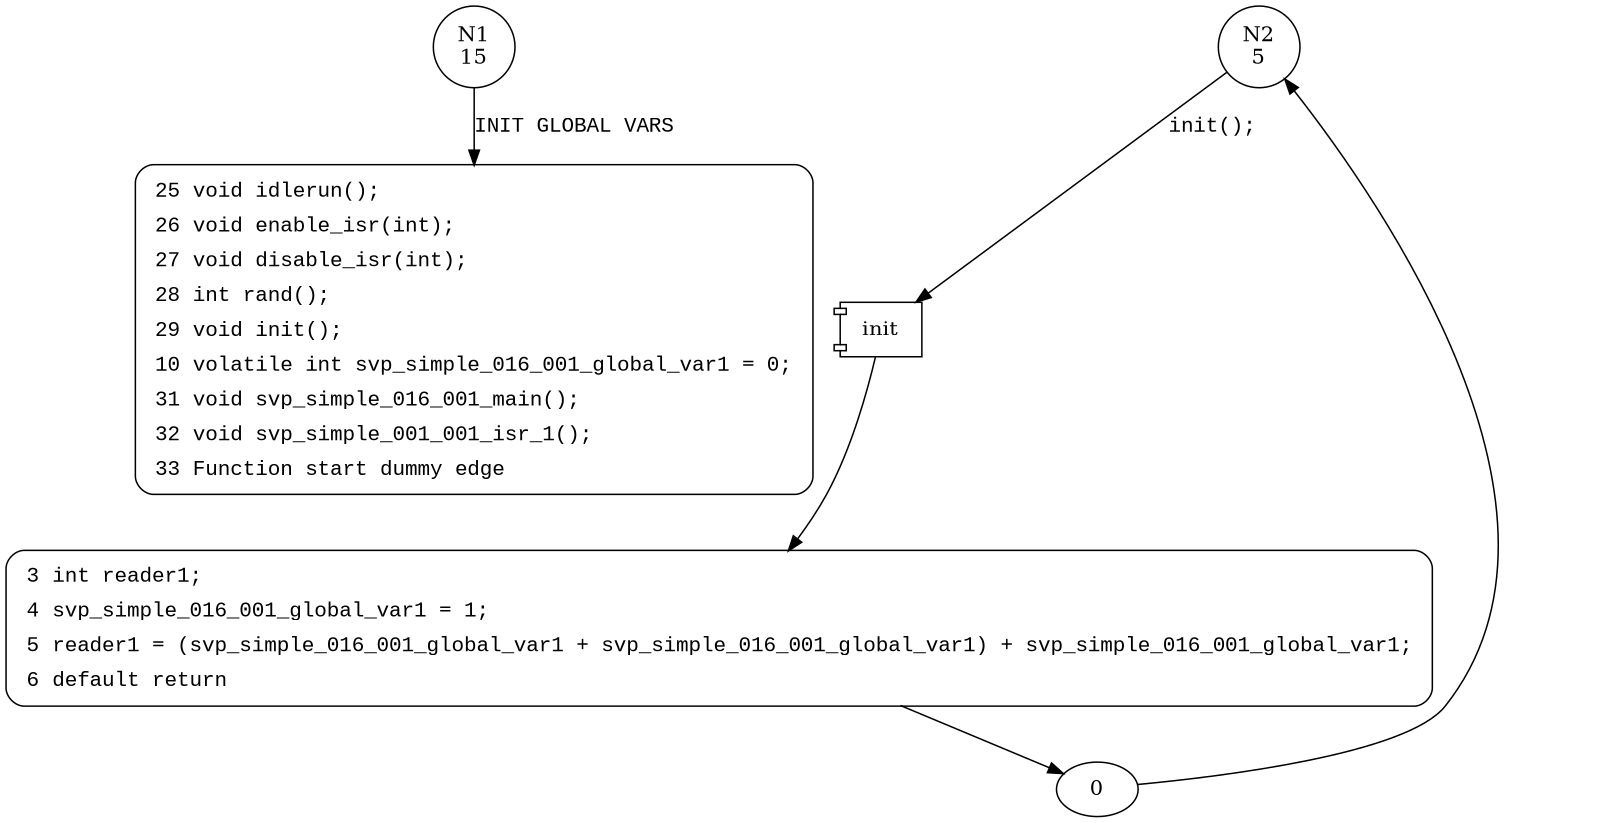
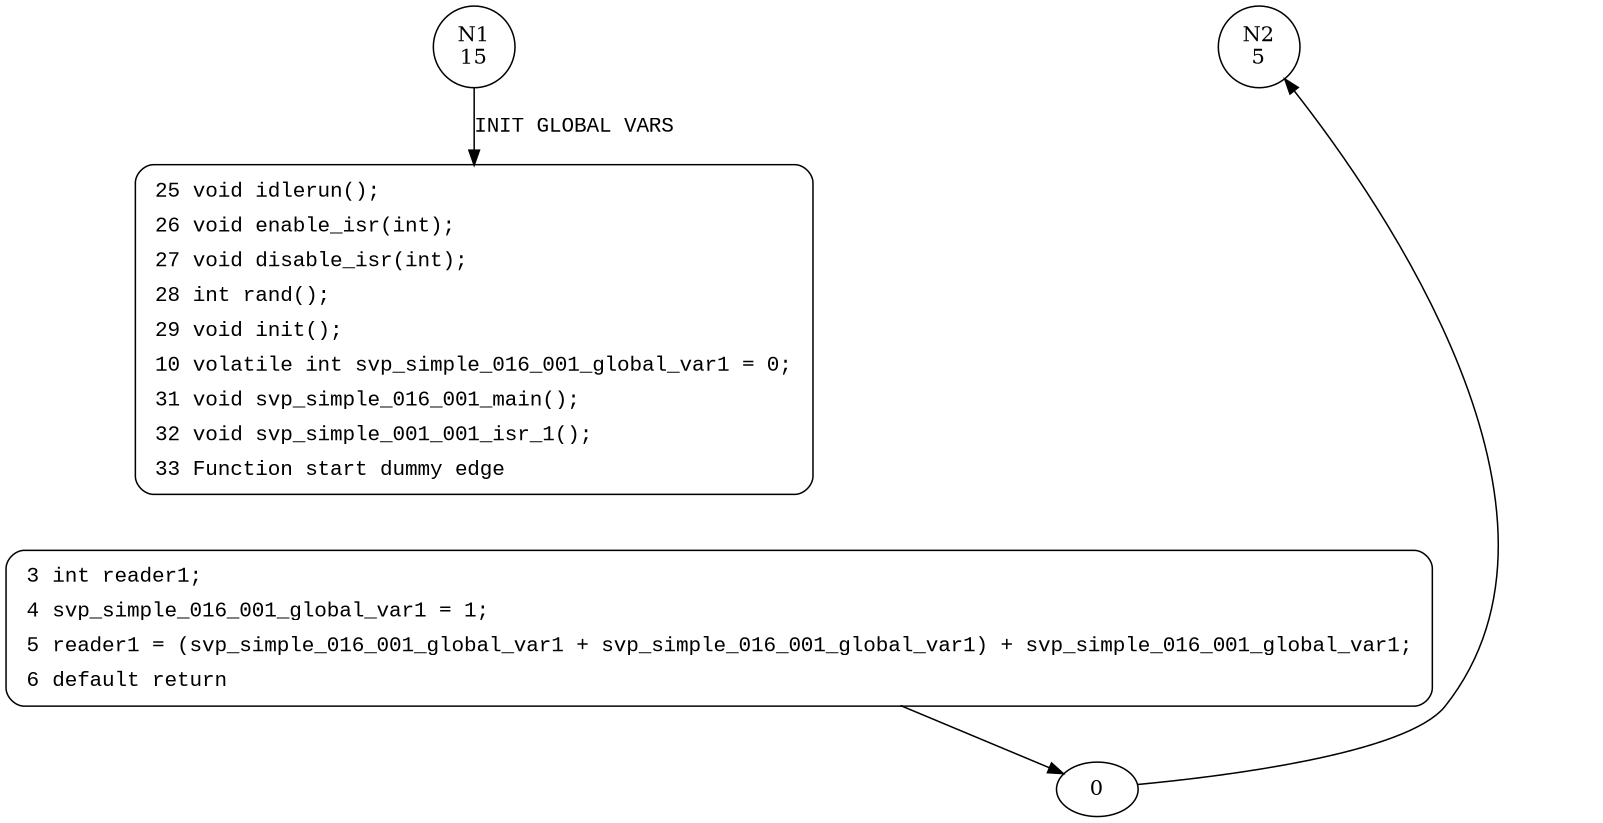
(881, 330) -> none
